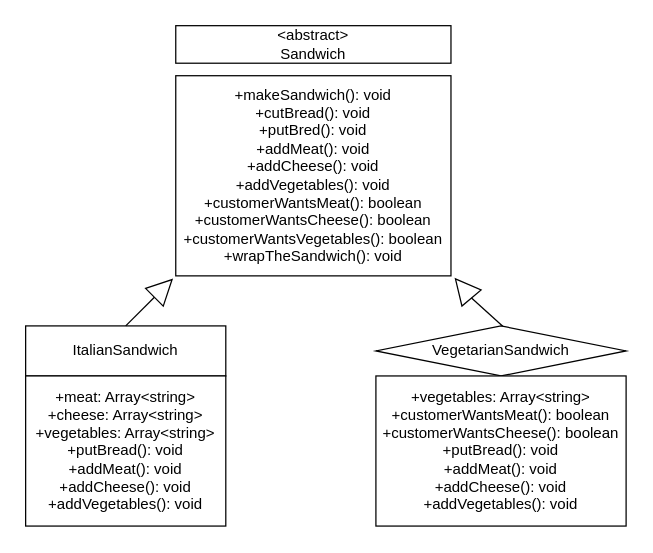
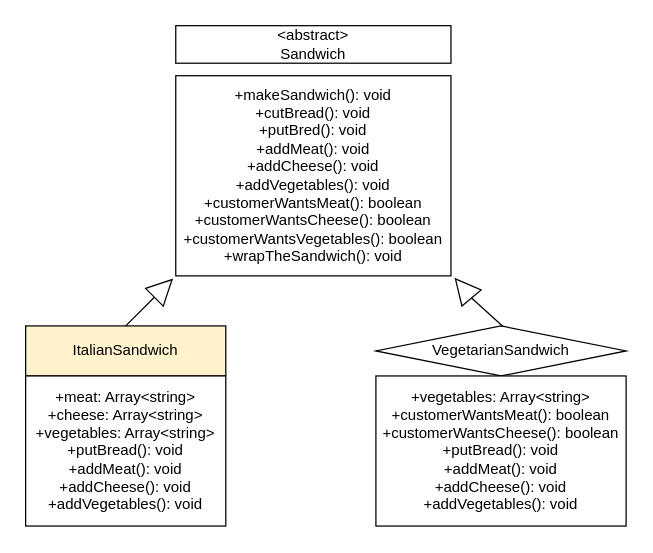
(126, 351) -> (126, 351)
